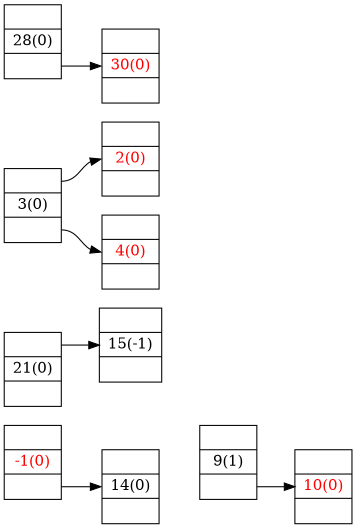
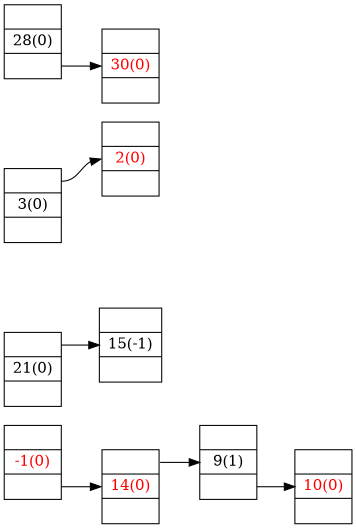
(131, 252) -> none
none -> (175, 462)
(131, 487) -> (131, 487)
